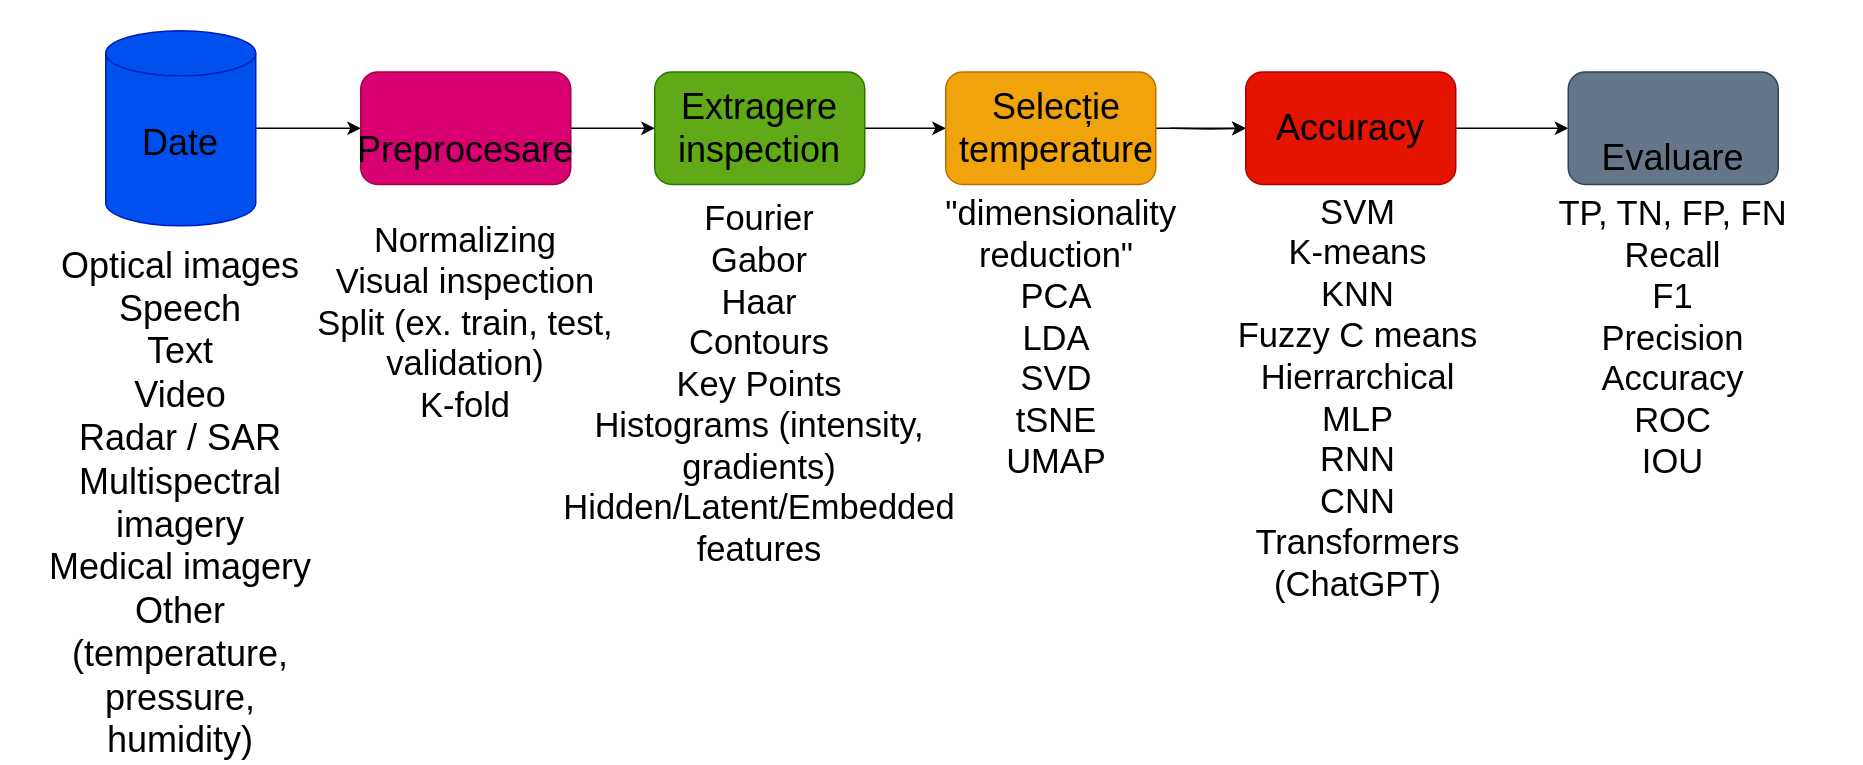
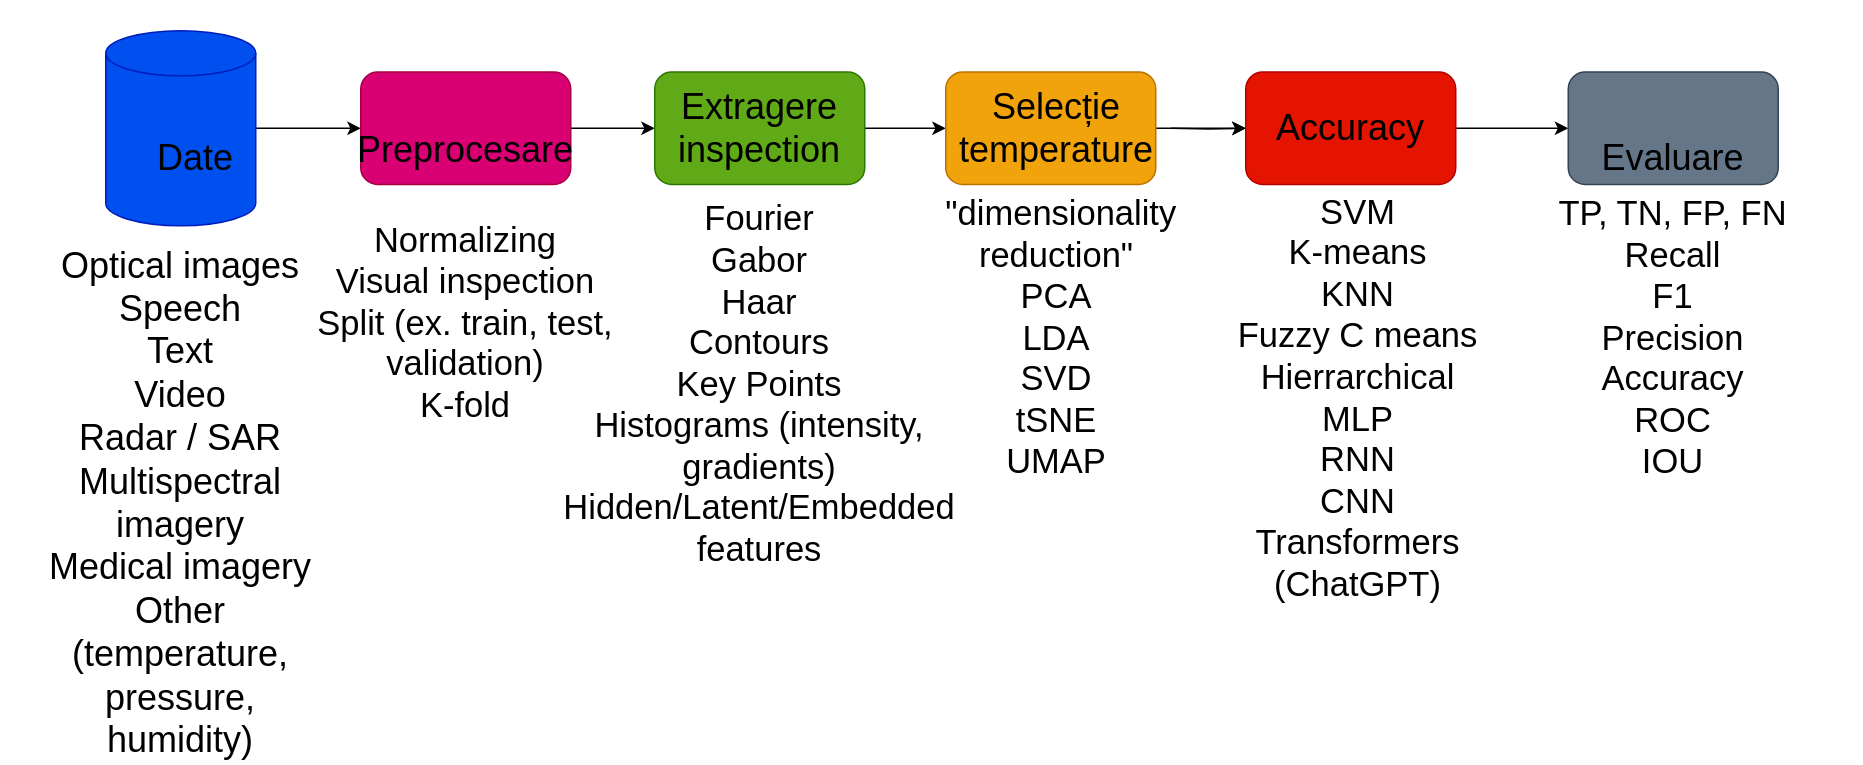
(181, 143) -> (196, 158)
